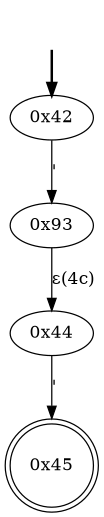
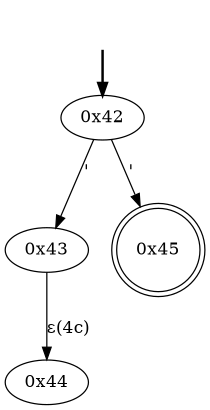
(52, 225) -> (47, 250)
(52, 381) -> (123, 167)
